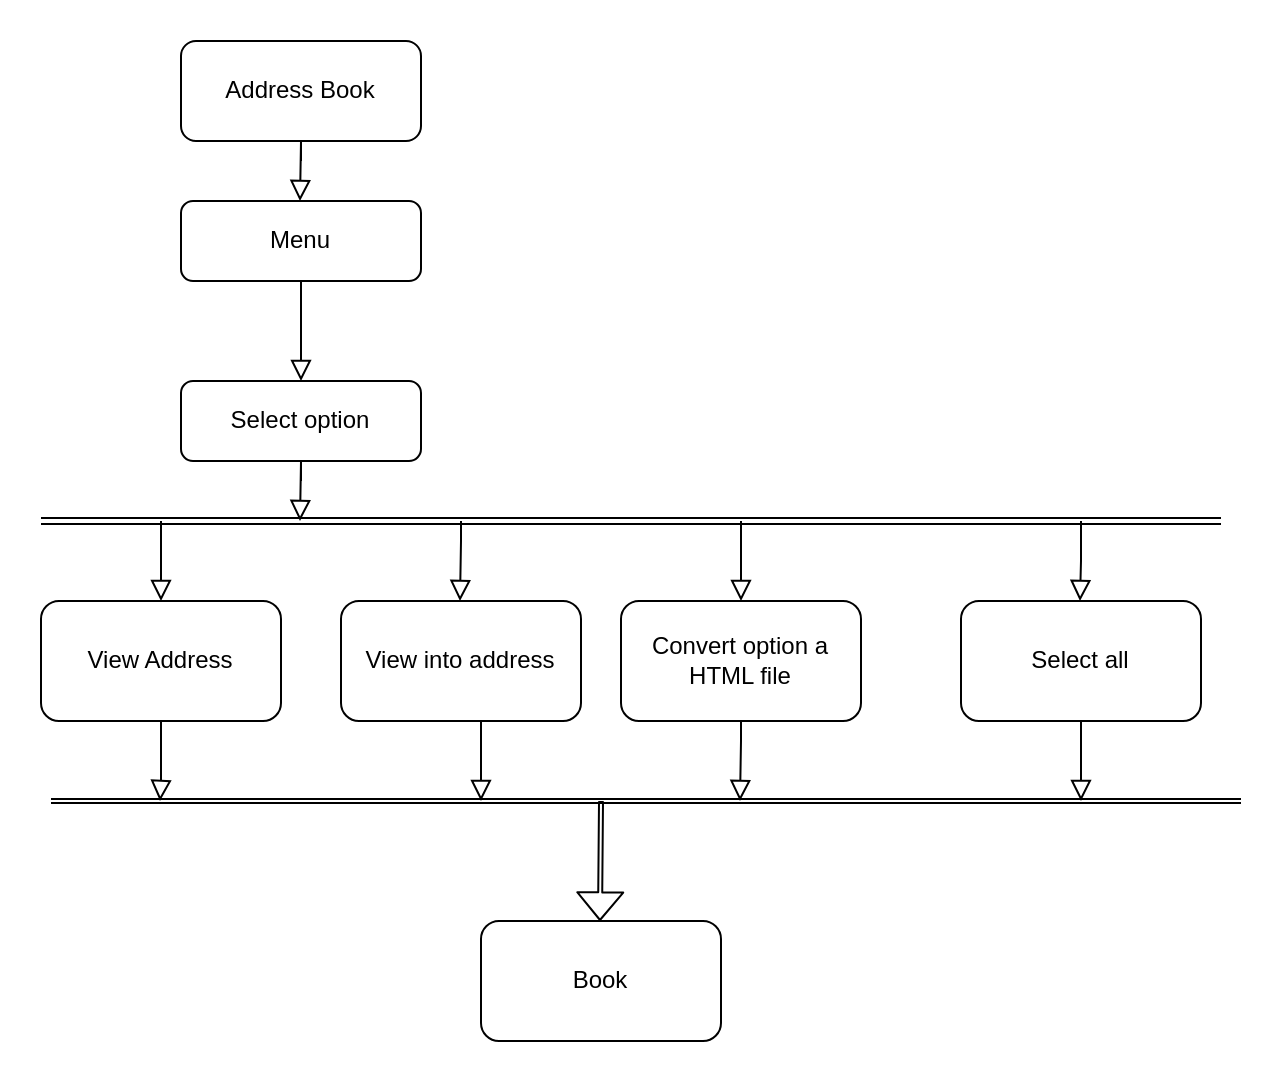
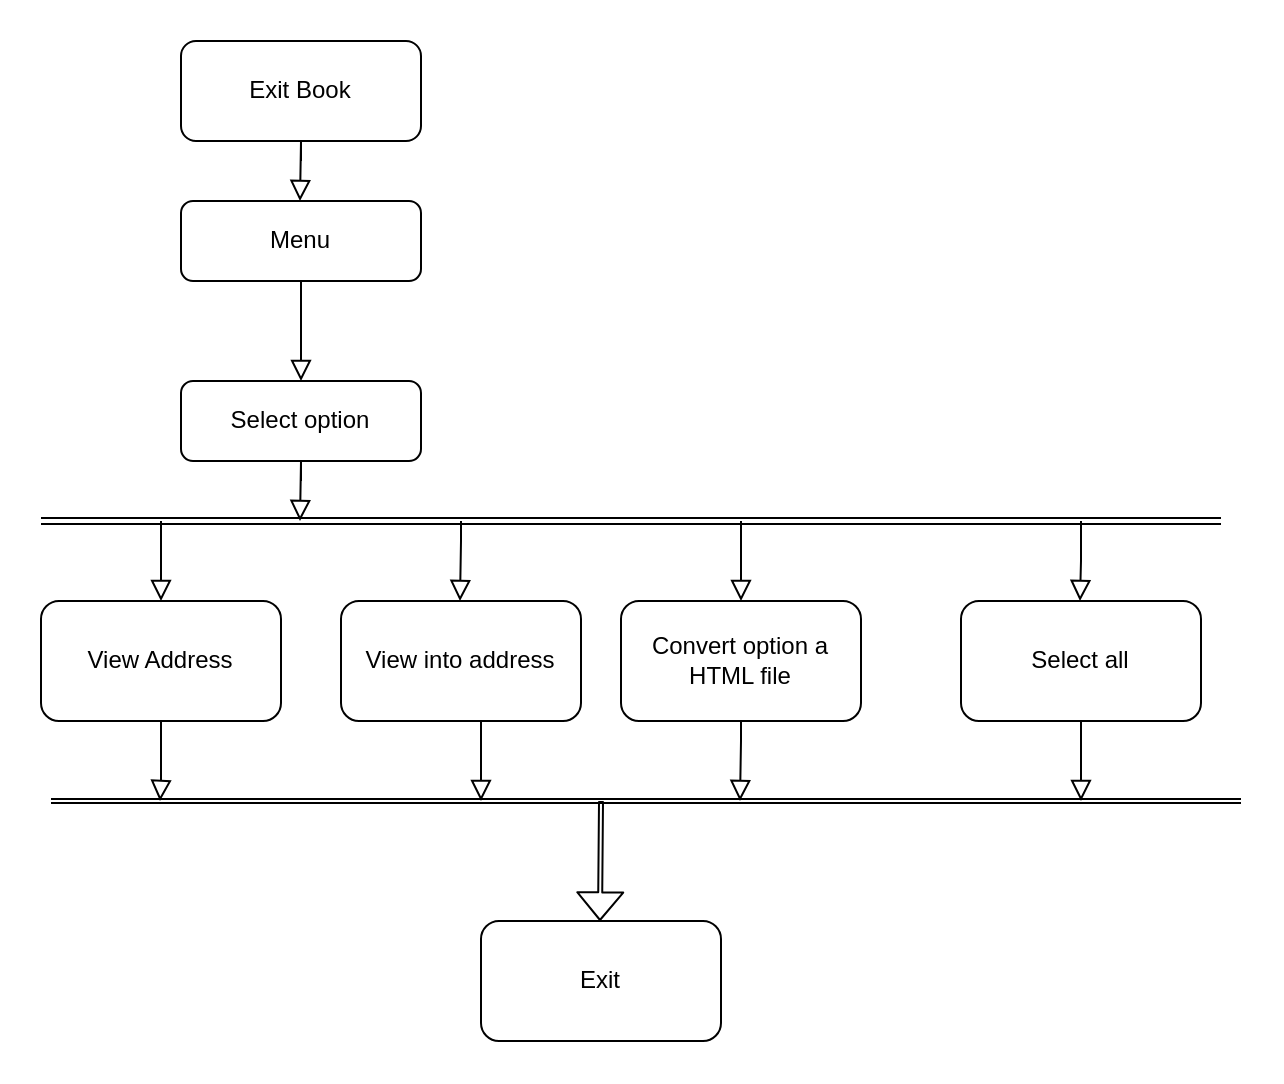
(301, 91) -> (301, 91)
(601, 981) -> (601, 981)
